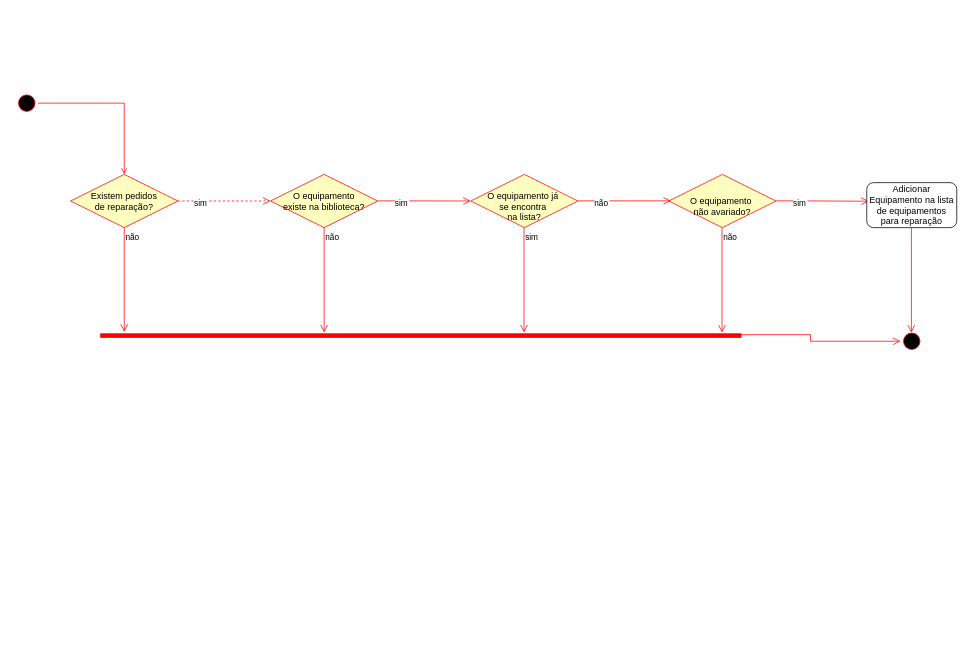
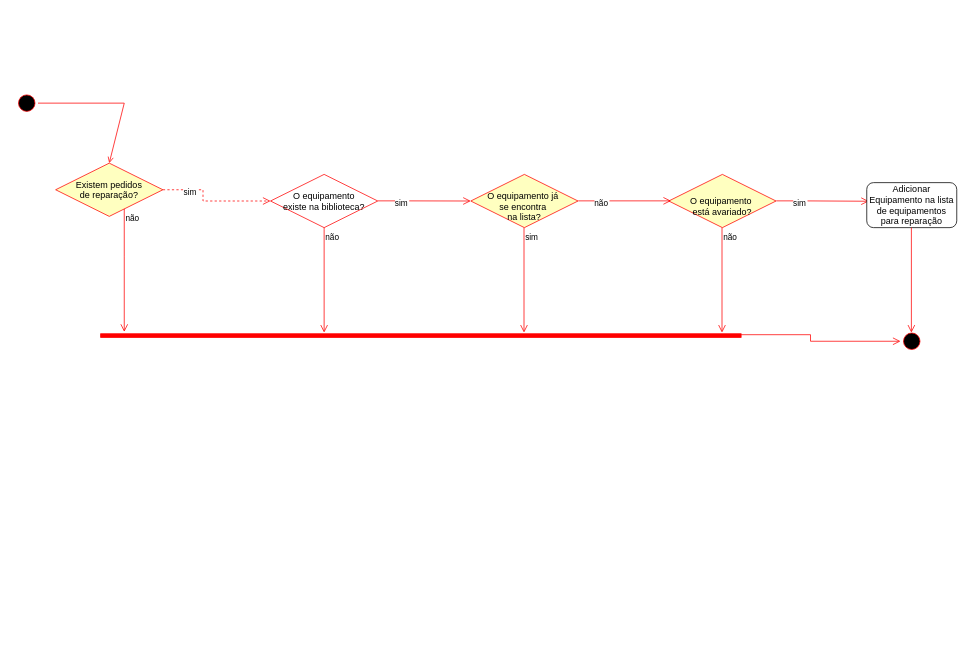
(124, 201) -> (109, 190)
(324, 201) -> (324, 201)
(722, 201) -> (722, 201)
